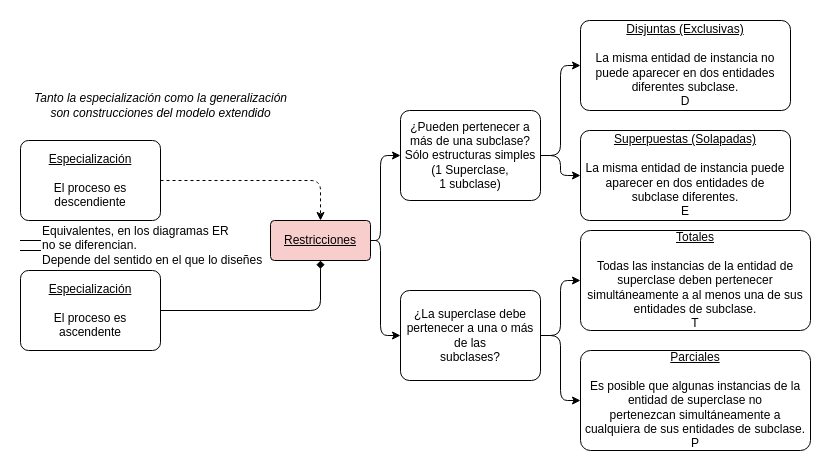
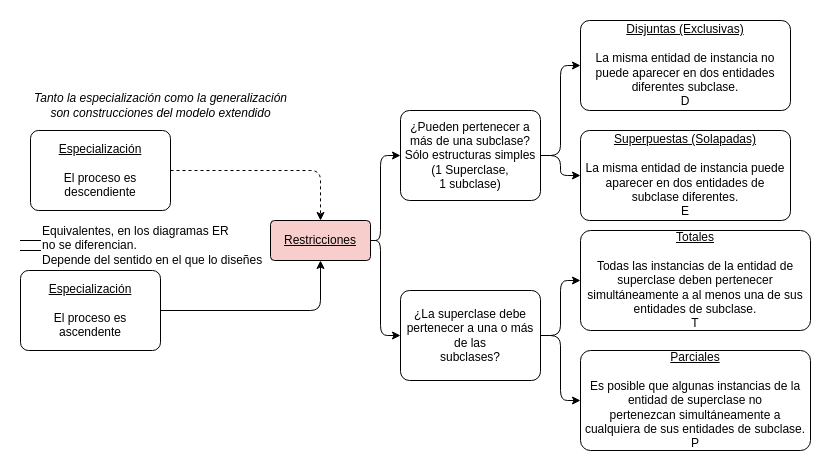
(91, 181) -> (101, 171)
(321, 269) -> (321, 268)
